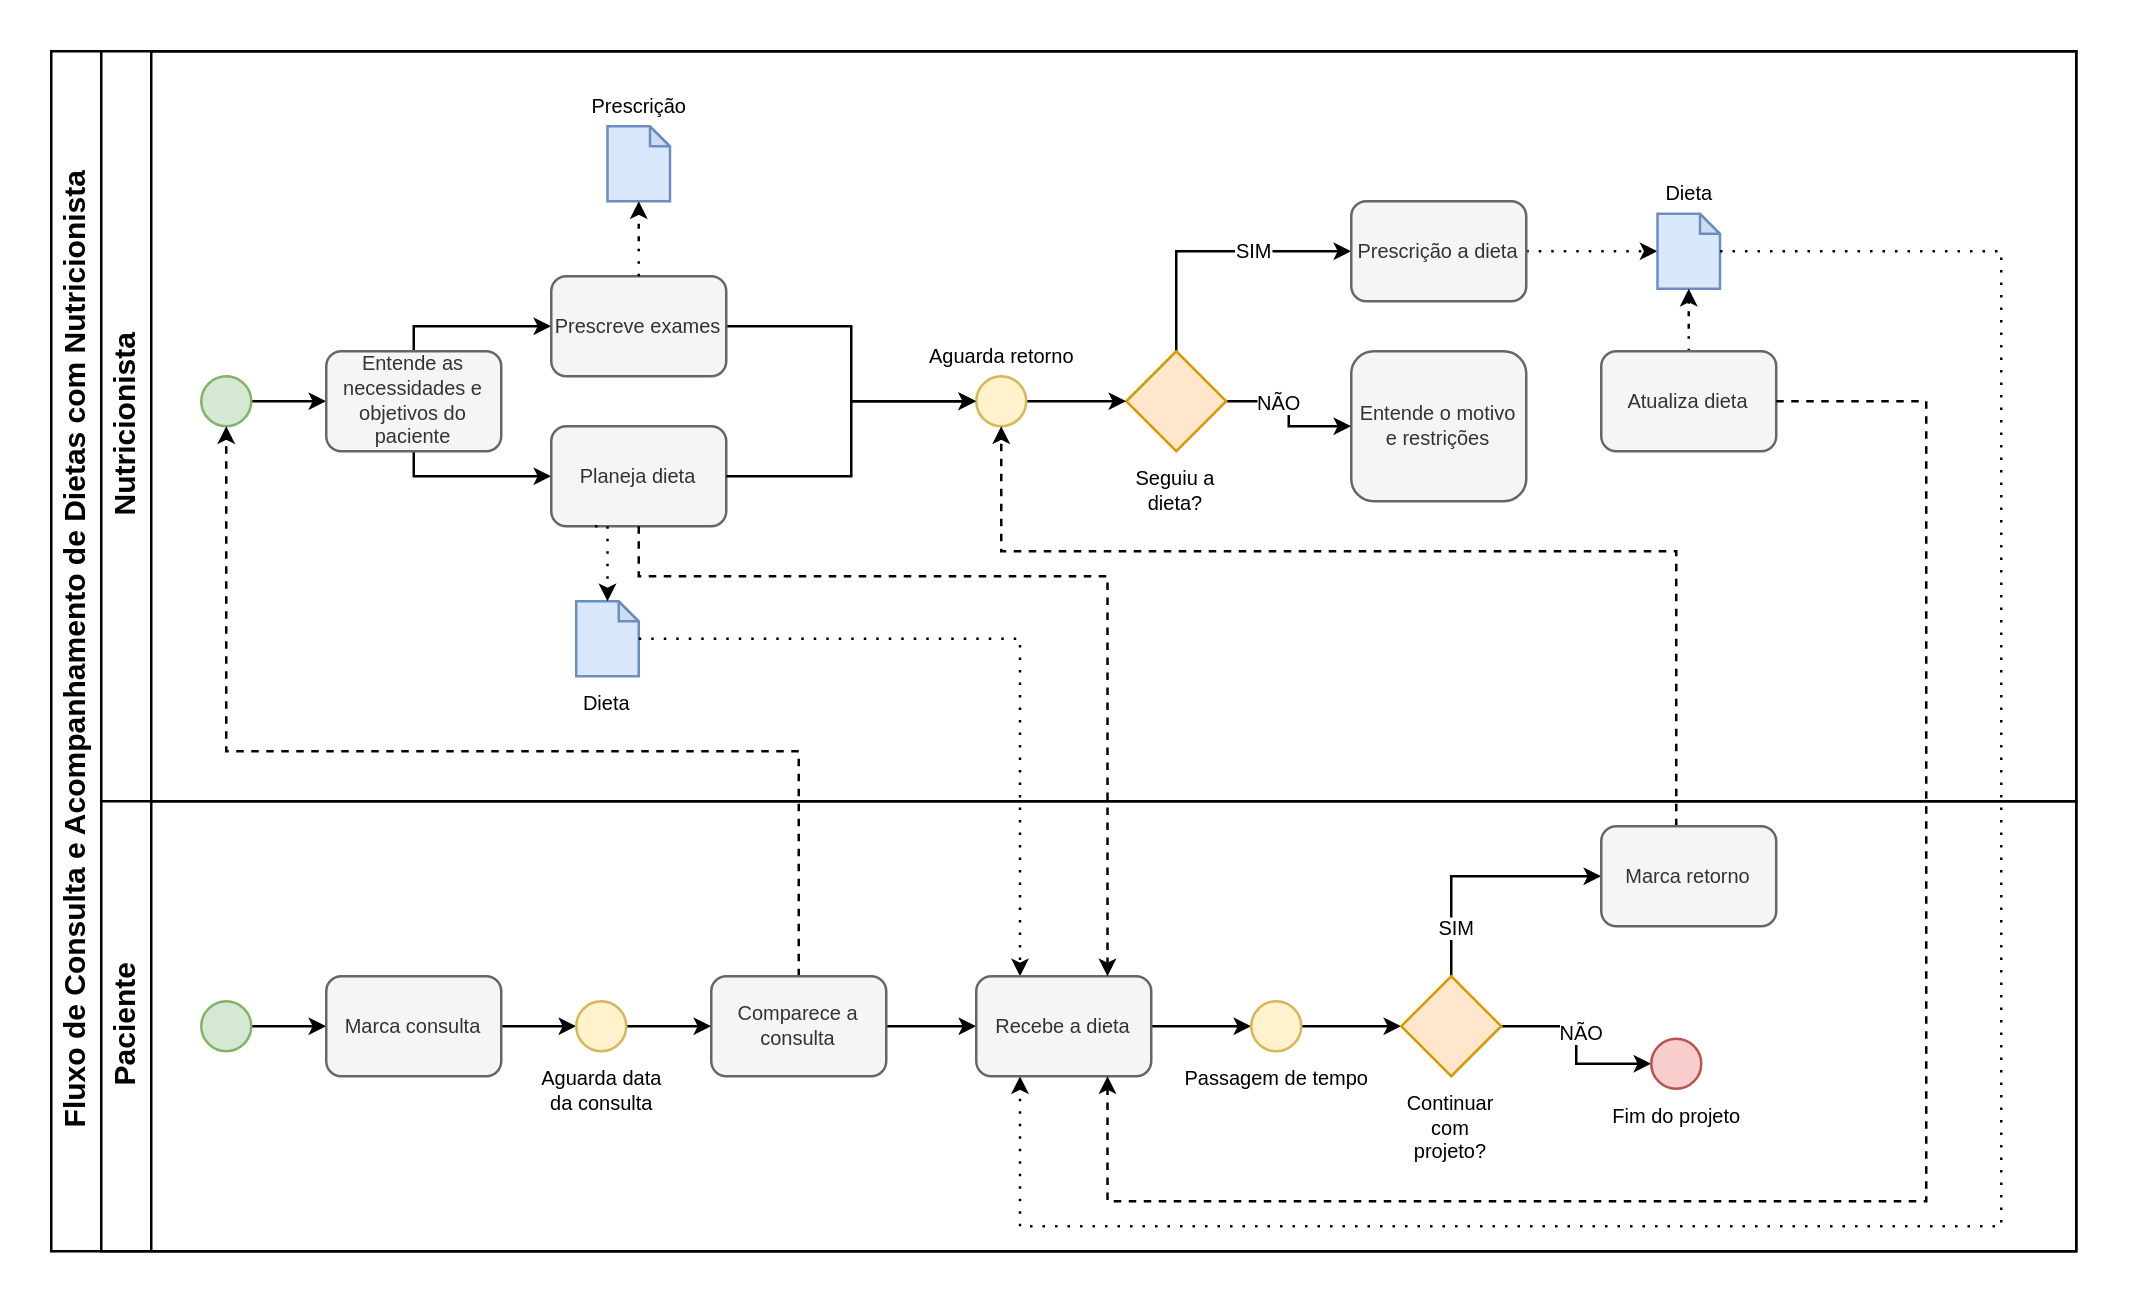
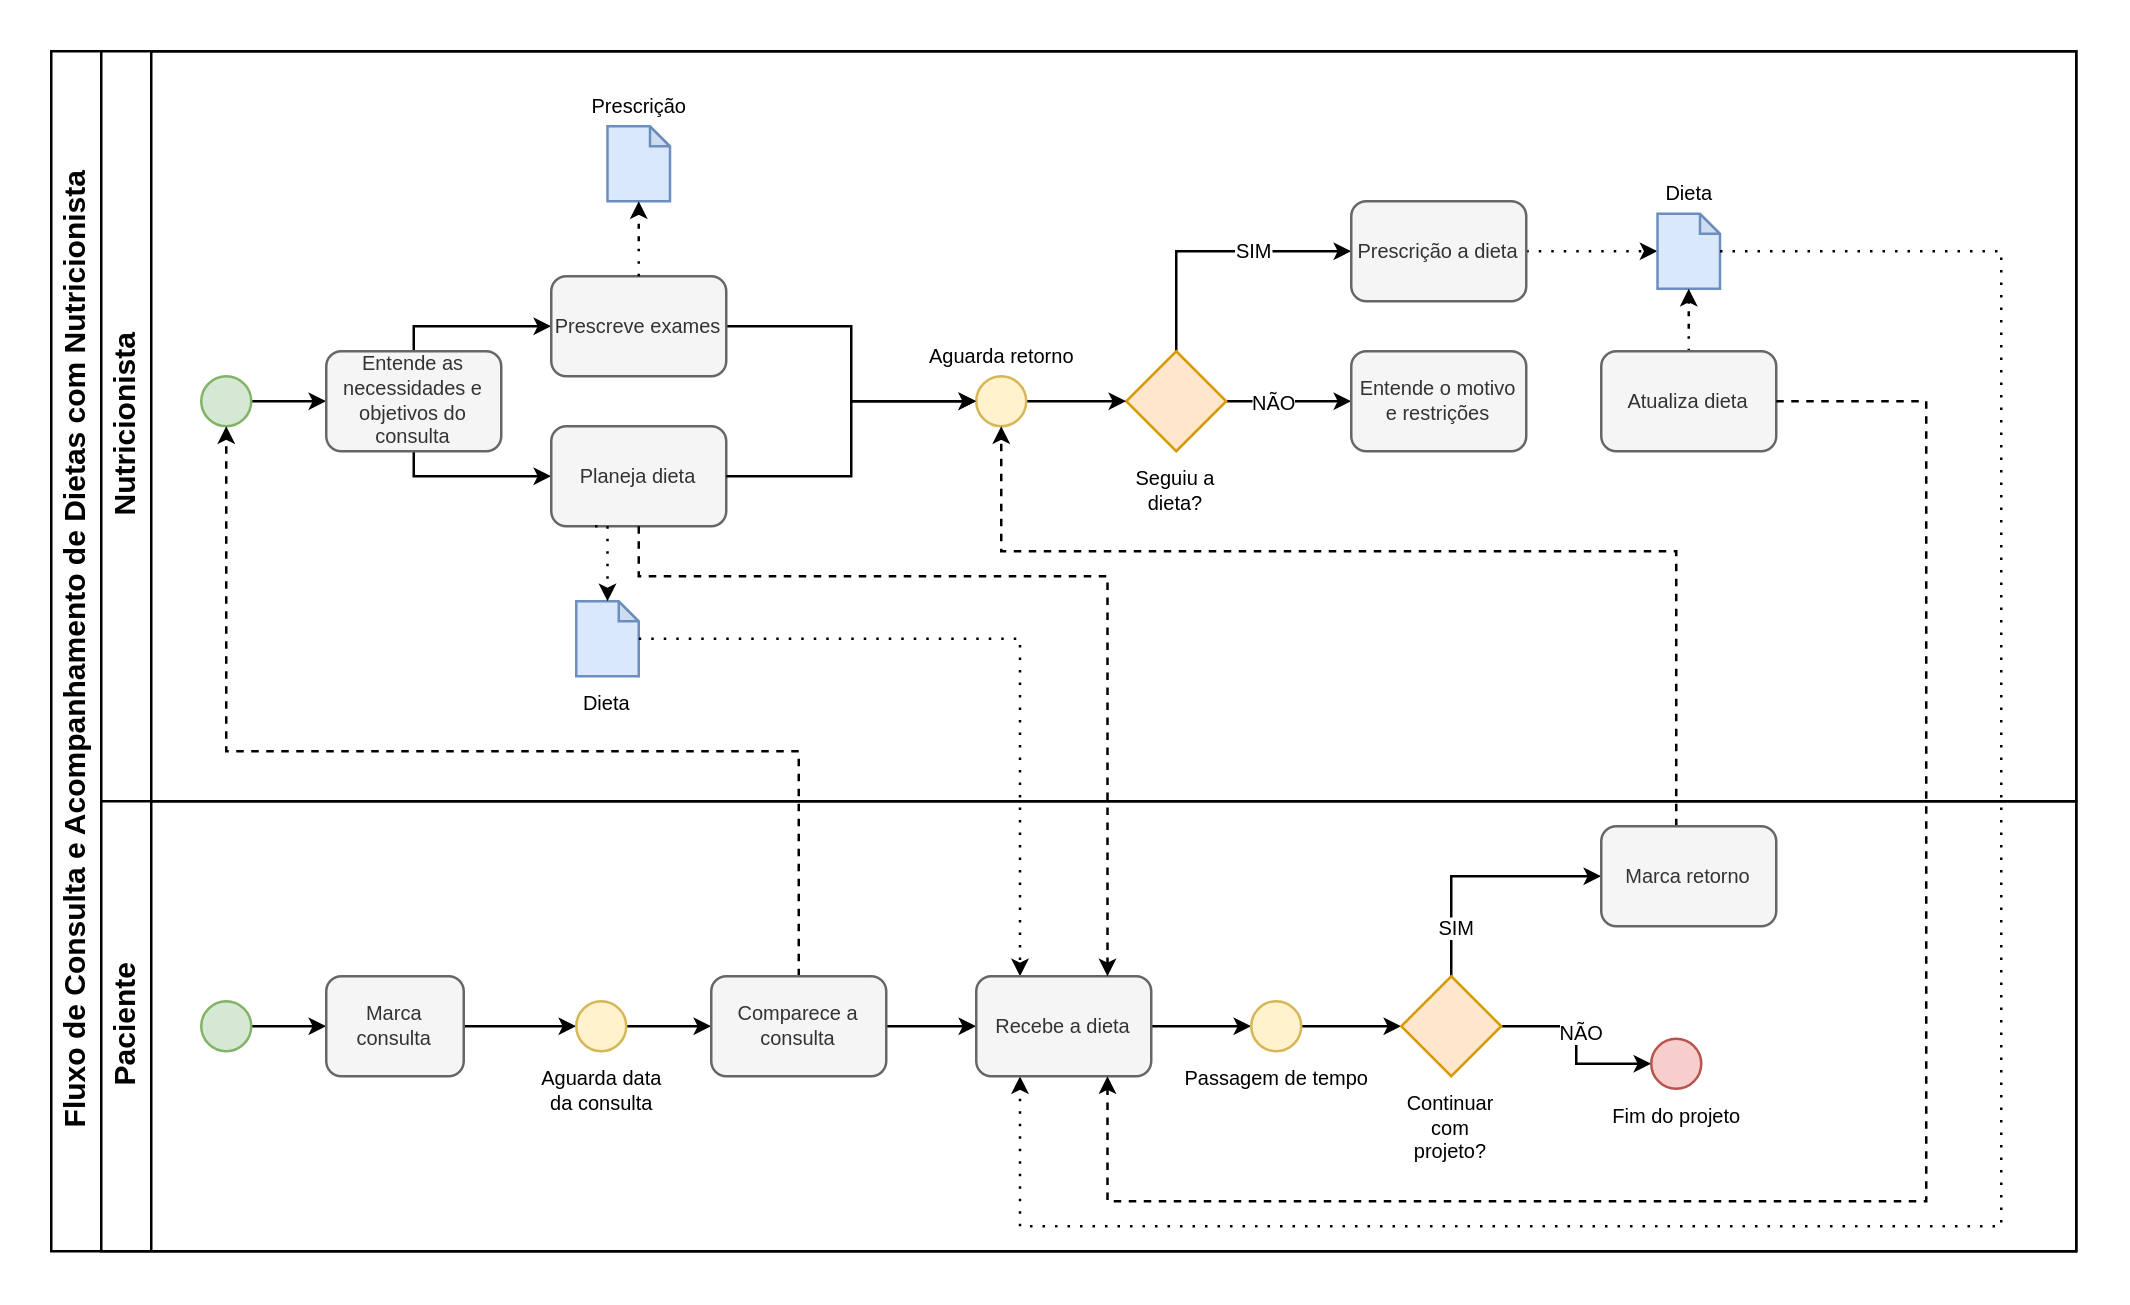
(414, 401) -> (414, 401)
(1439, 426) -> (1439, 401)
(414, 1026) -> (395, 1026)
